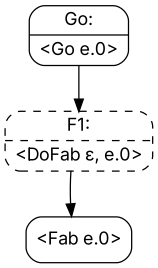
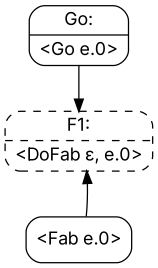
(70, 187) -> (87, 200)
